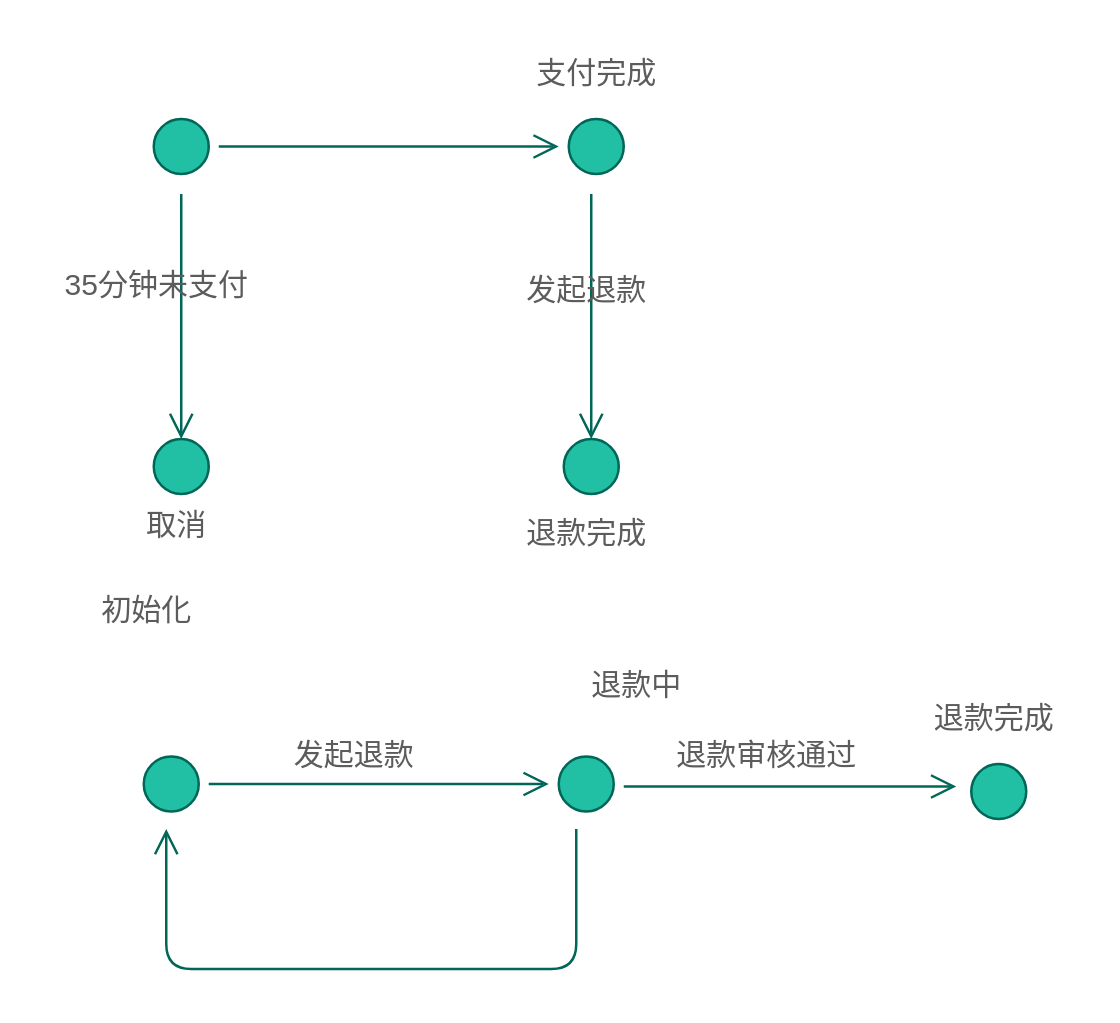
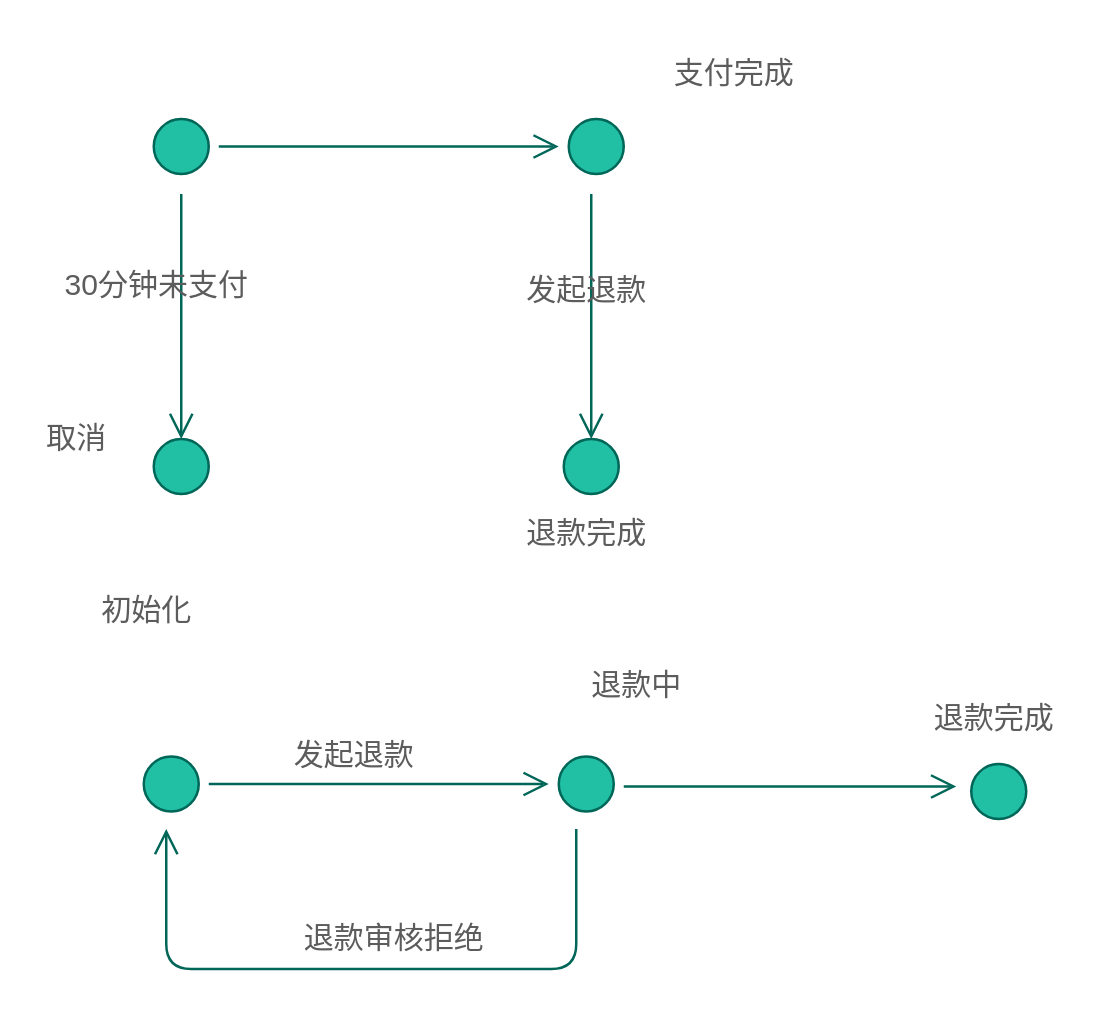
(596, 74) -> (734, 74)
(158, 286) -> (158, 286)
(176, 526) -> (76, 439)
(766, 756) -> none
none -> (394, 939)
